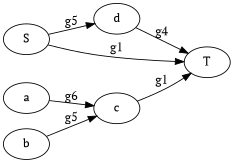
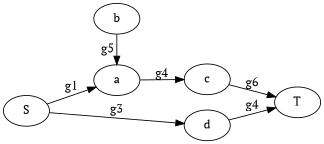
(72, 22) -> (117, 110)
(111, 57) -> (68, 97)
(162, 81) -> (252, 83)
(72, 97) -> (162, 74)
(68, 128) -> (117, 45)
